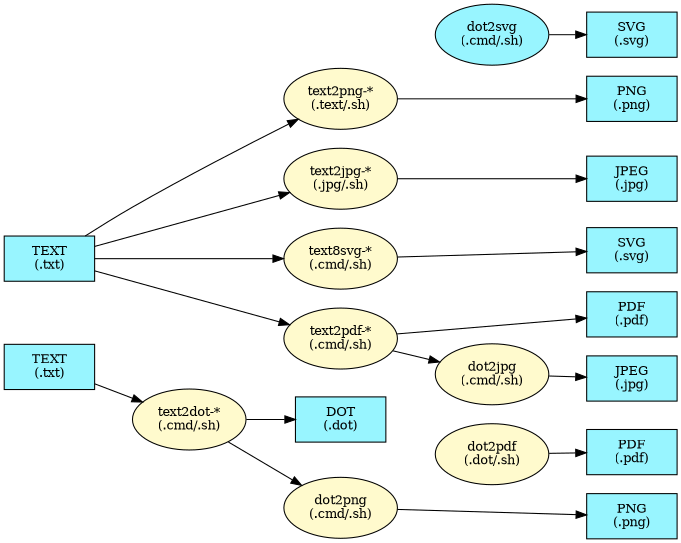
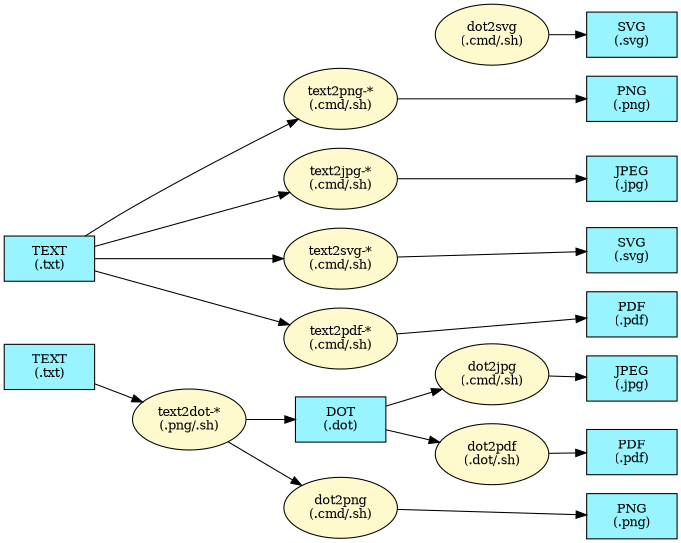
(492, 35) -> (492, 35)
(341, 99) -> (341, 99)
(341, 179) -> (341, 179)
(341, 259) -> (341, 259)
(411, 355) -> (409, 399)
(189, 420) -> (189, 420)
none -> (408, 435)
